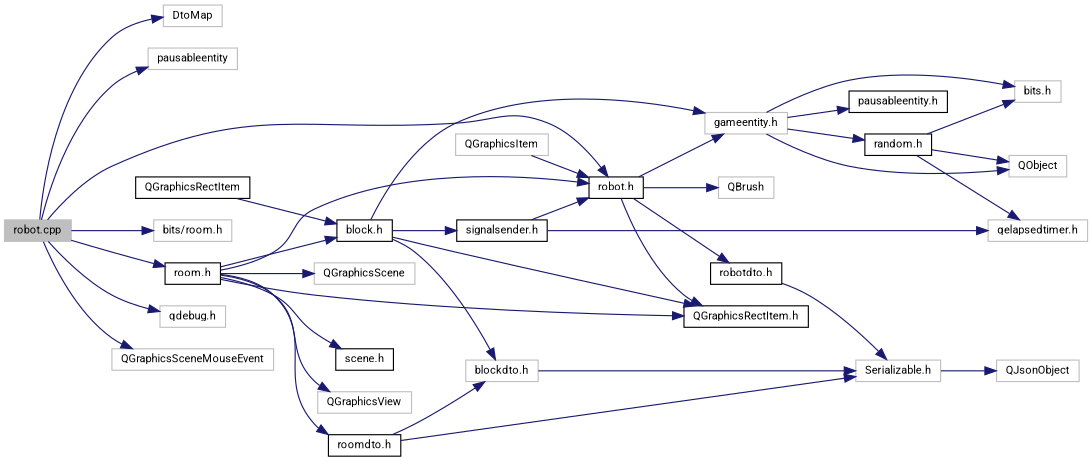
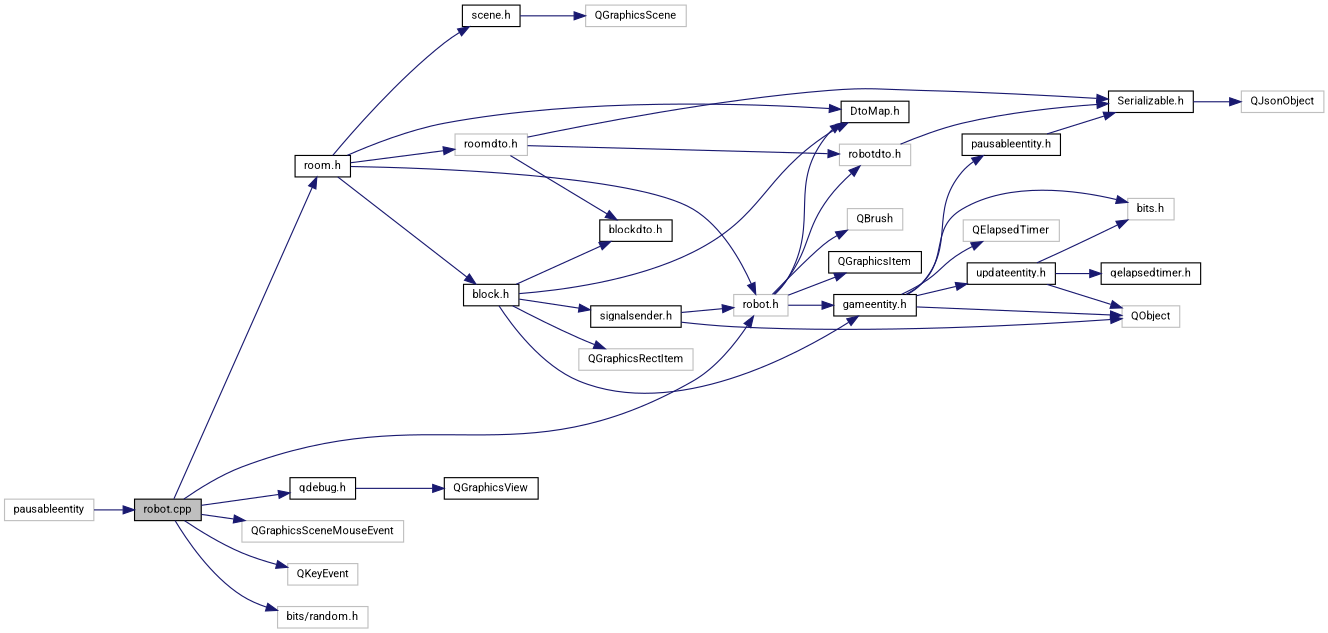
(193, 16) -> (323, 574)
(746, 123) -> (875, 305)
(74, 135) -> (108, 510)
(502, 145) -> (875, 262)
(898, 145) -> (1011, 274)
none -> (678, 150)
(555, 165) -> (812, 286)
(193, 188) -> (636, 360)
(616, 188) -> (761, 305)
(281, 210) -> (553, 326)
(38, 231) -> (168, 510)
(193, 231) -> (323, 617)
(762, 231) -> (896, 329)
none -> (1011, 231)
(1038, 231) -> (1151, 274)
(262, 274) -> (547, 16)
(746, 274) -> (875, 155)
(288, 313) -> (394, 488)
(193, 317) -> (323, 488)
(746, 317) -> (875, 112)
(502, 371) -> (636, 231)
(691, 371) -> (1076, 125)
(898, 371) -> (1151, 102)
(365, 402) -> (491, 488)
(365, 445) -> (491, 145)
